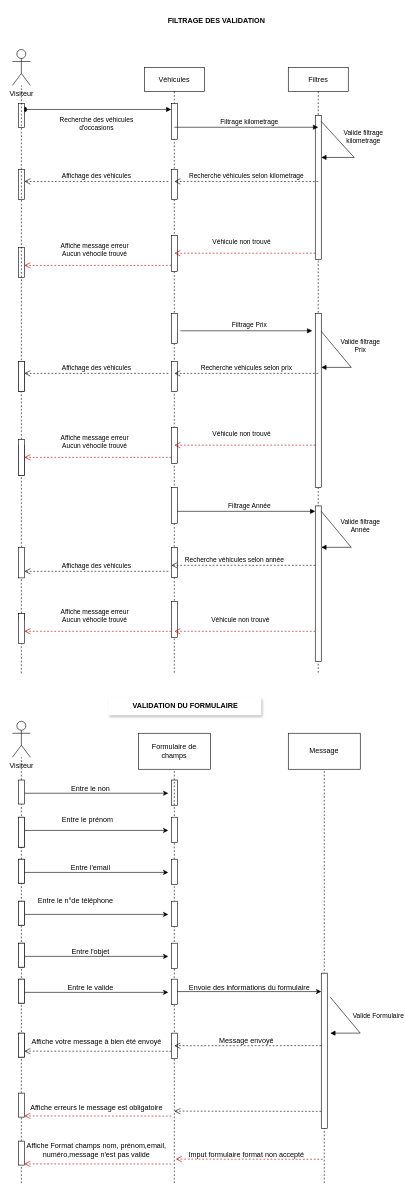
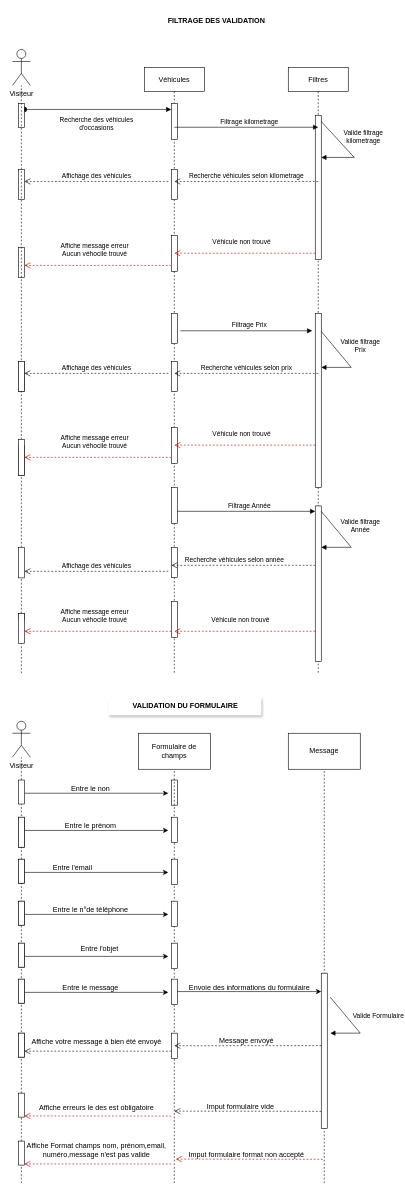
(87, 821) -> (90, 827)
(90, 869) -> (72, 869)
(75, 902) -> (90, 911)
(90, 953) -> (99, 950)
(91, 989) -> (91, 989)
none -> (240, 1107)
(97, 1109) -> (97, 1109)
